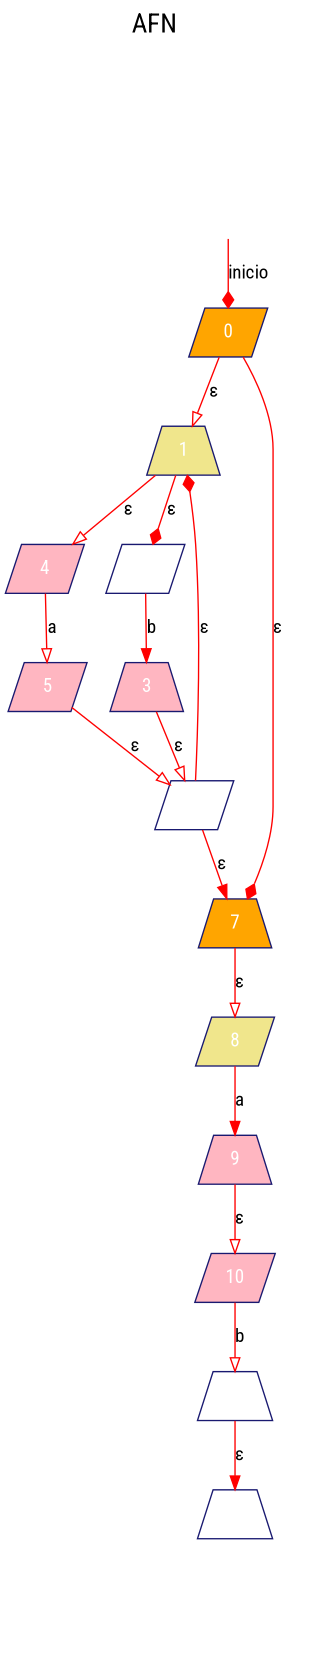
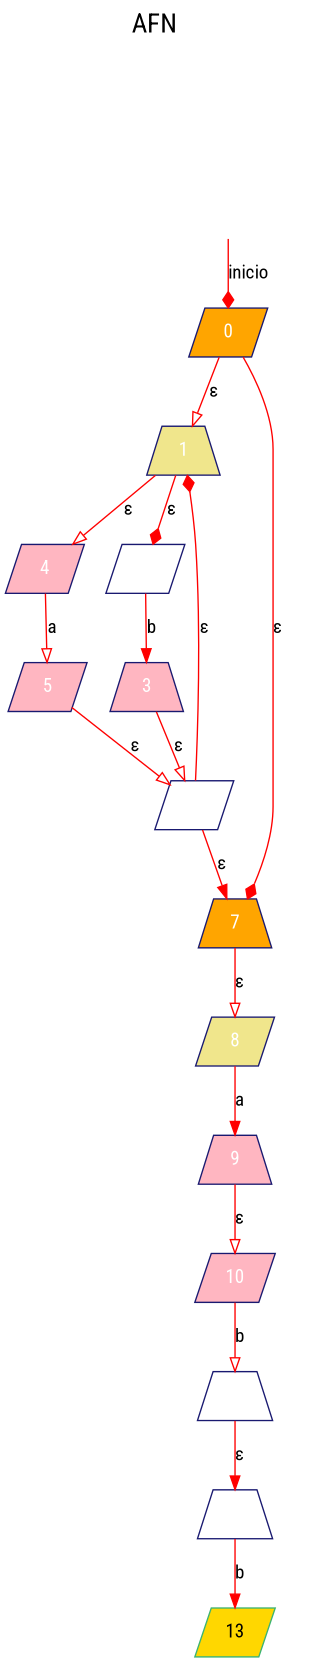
none -> (235, 1632)
